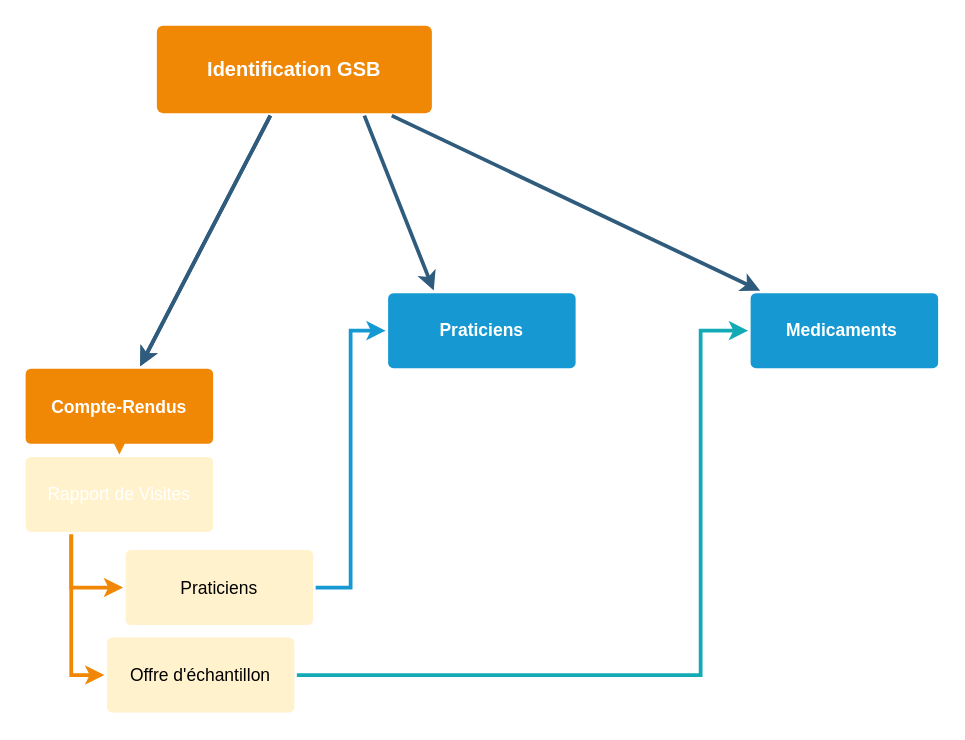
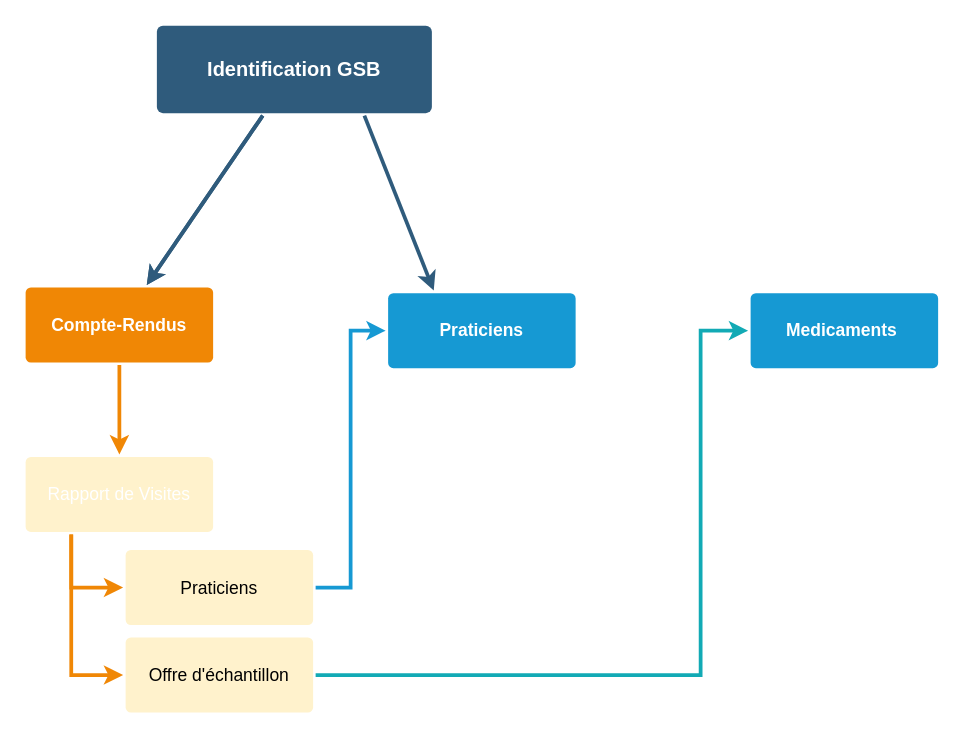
(294, 69) -> (294, 69)
(570, 200) -> none
(119, 406) -> (119, 325)
(201, 675) -> (219, 675)
